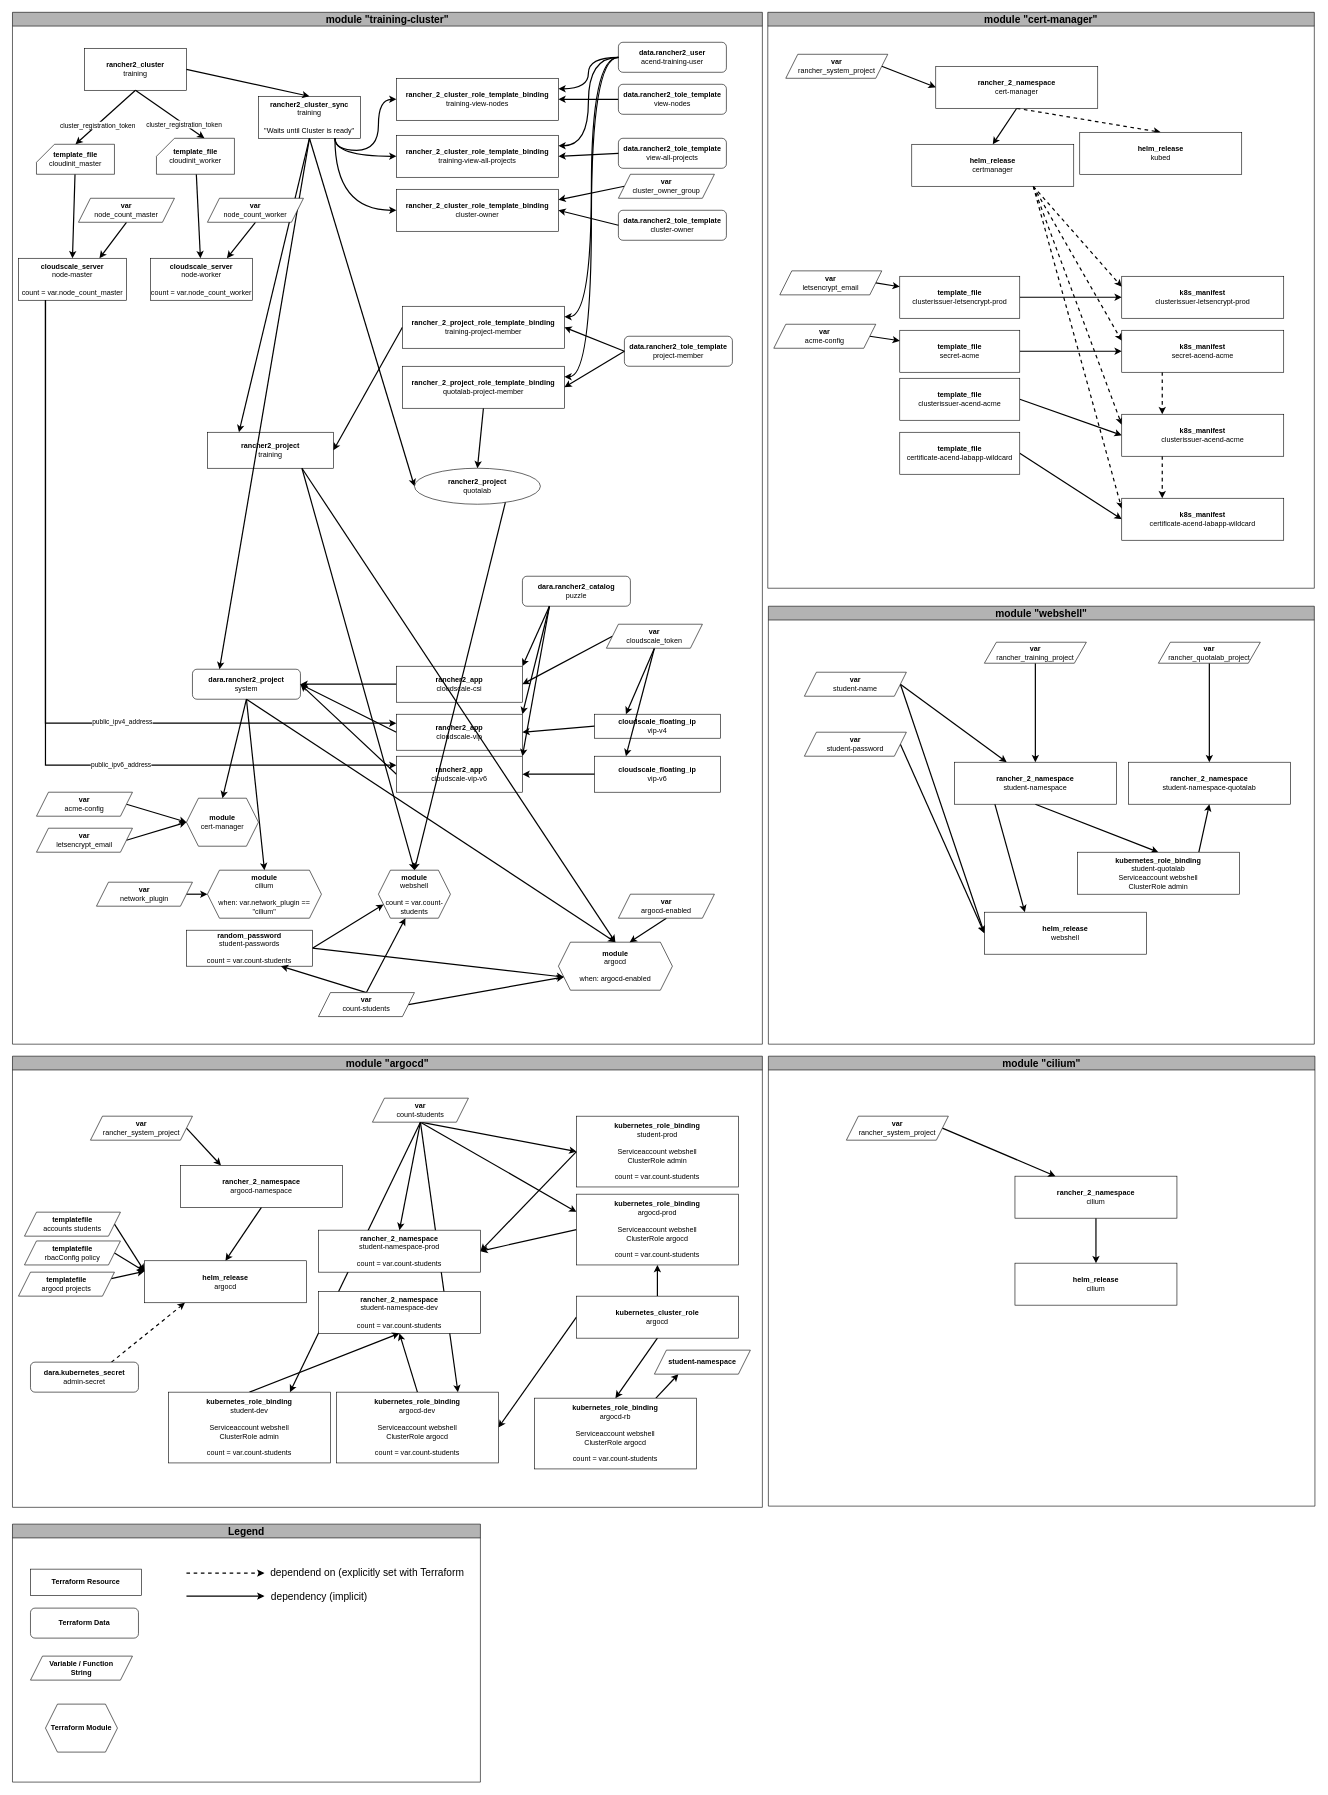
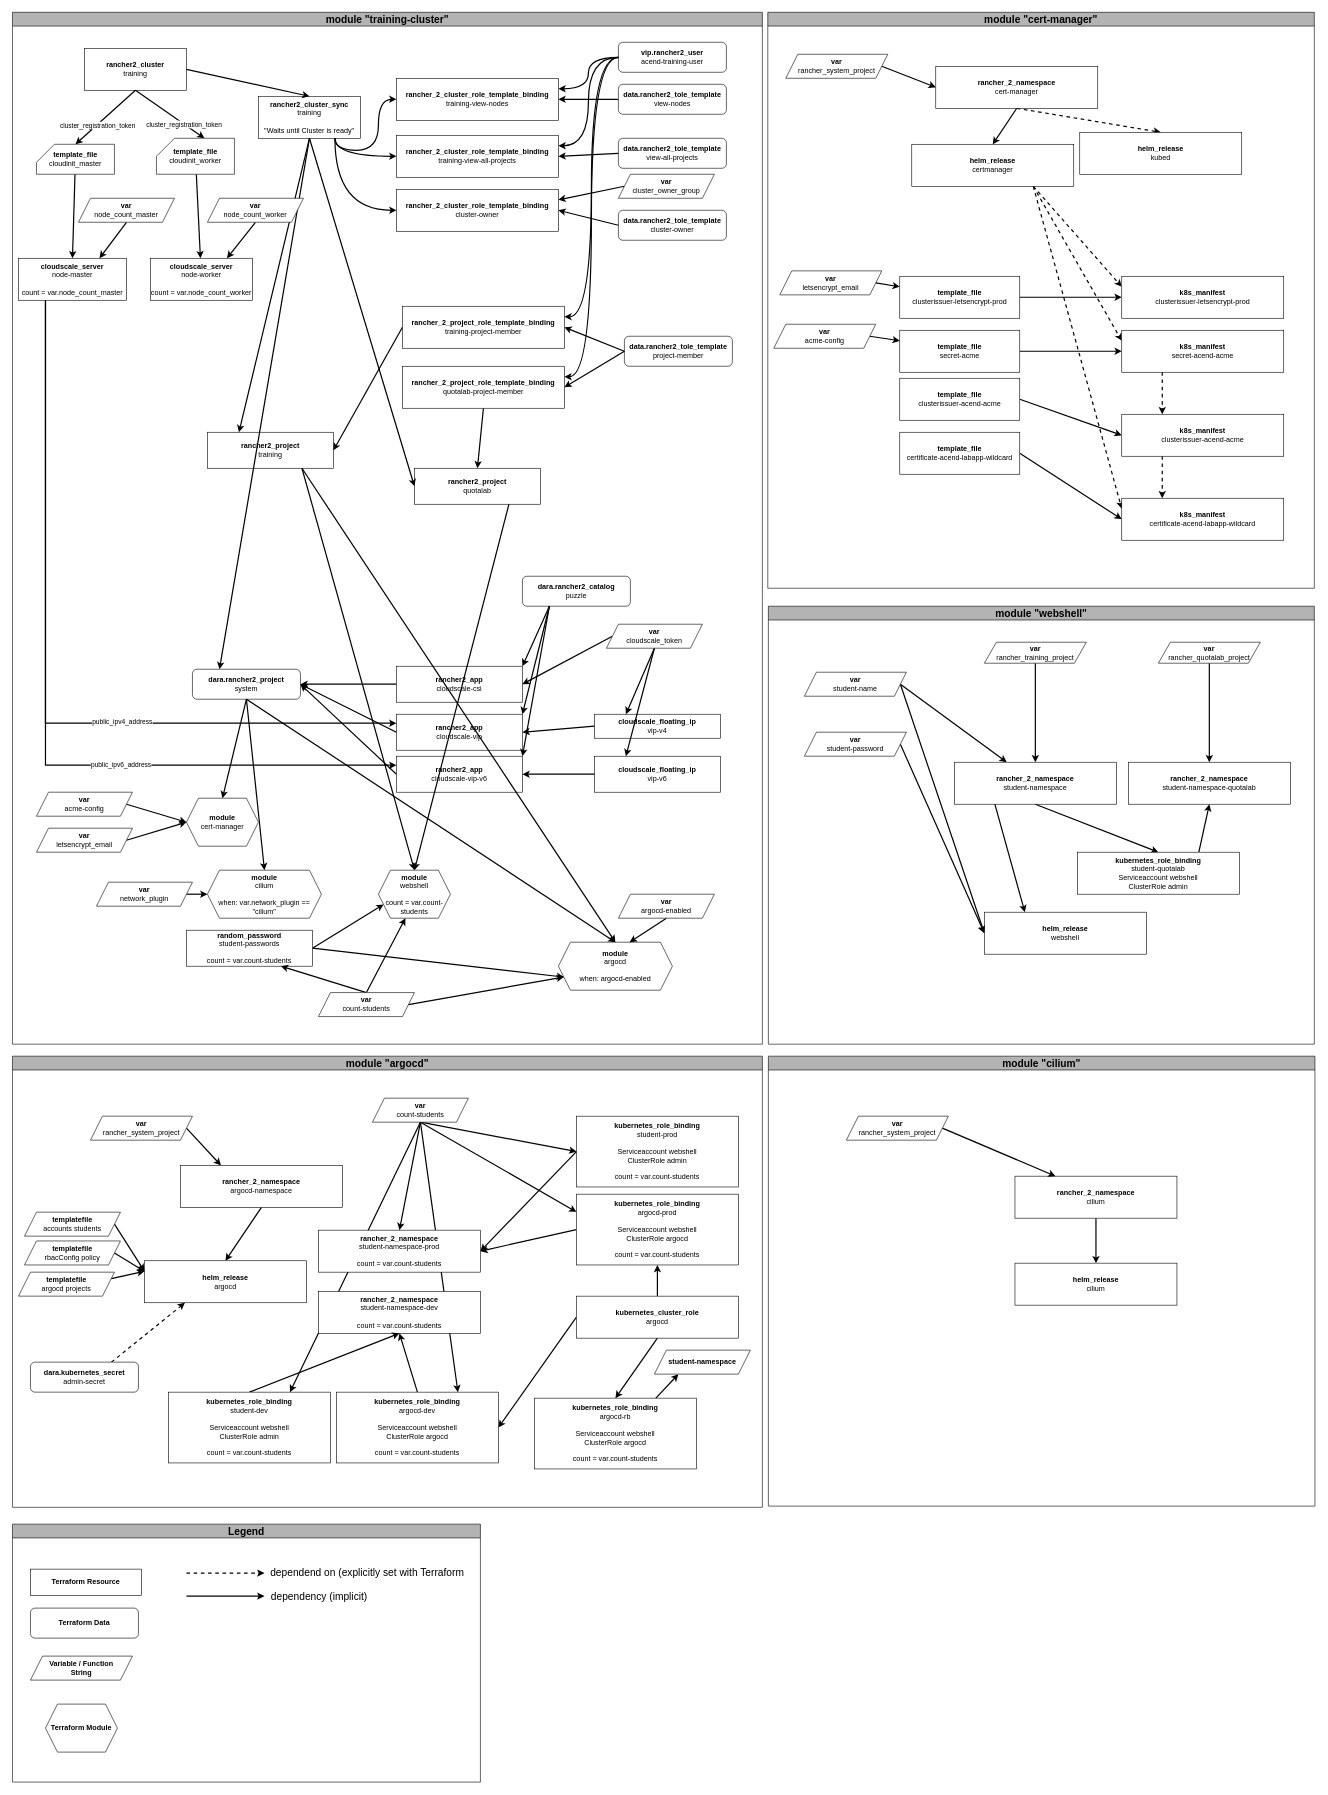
(672, 57) -> (672, 57)
(1079, 310) -> none
(477, 486) -> (477, 486)
